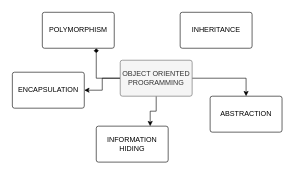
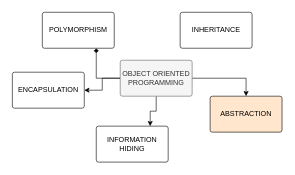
(246, 114) -> (246, 114)
